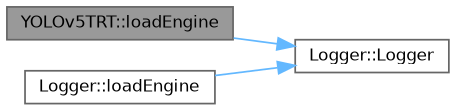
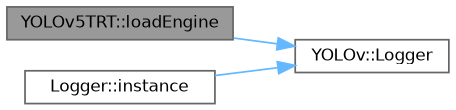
(372, 56) -> (372, 56)
(120, 87) -> (120, 87)
